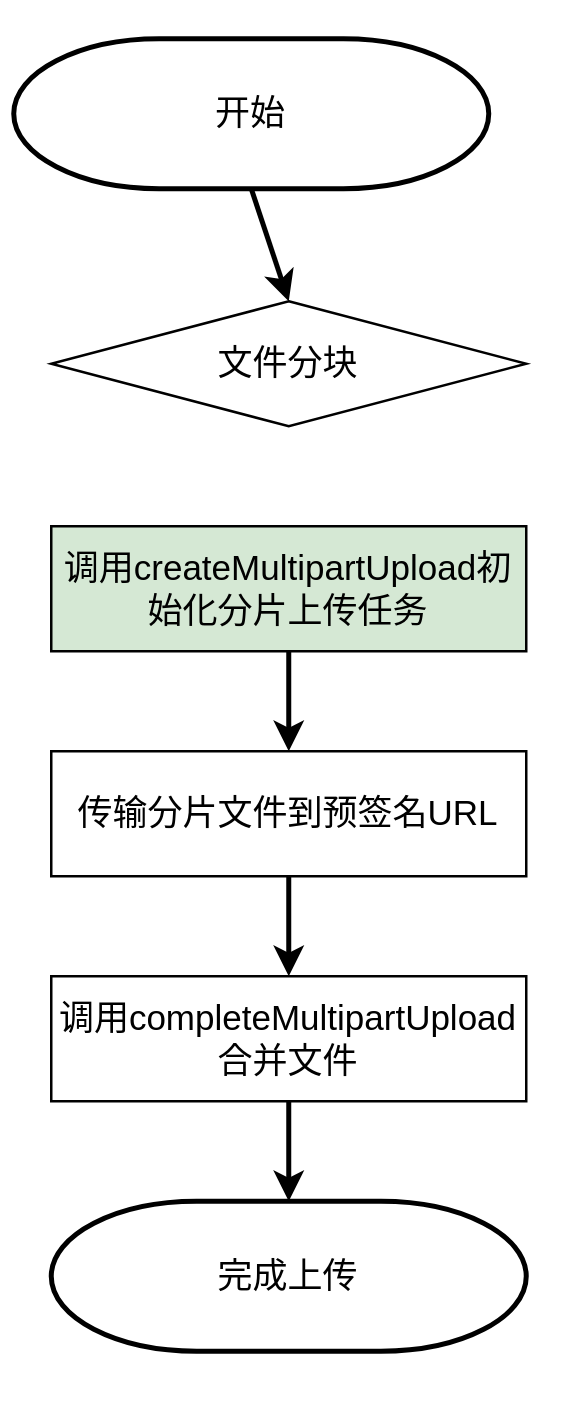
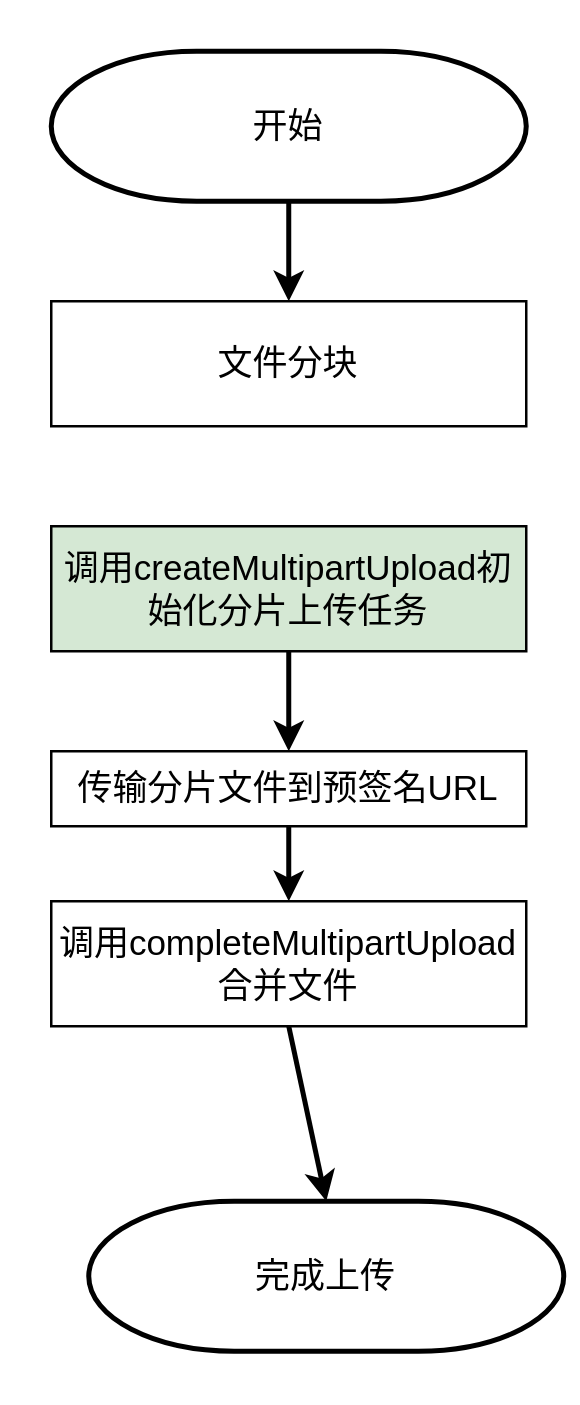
(251, 114) -> (289, 126)
(289, 364) -> (289, 364)
(289, 814) -> (289, 789)
(289, 1039) -> (289, 964)
(289, 1276) -> (326, 1276)
